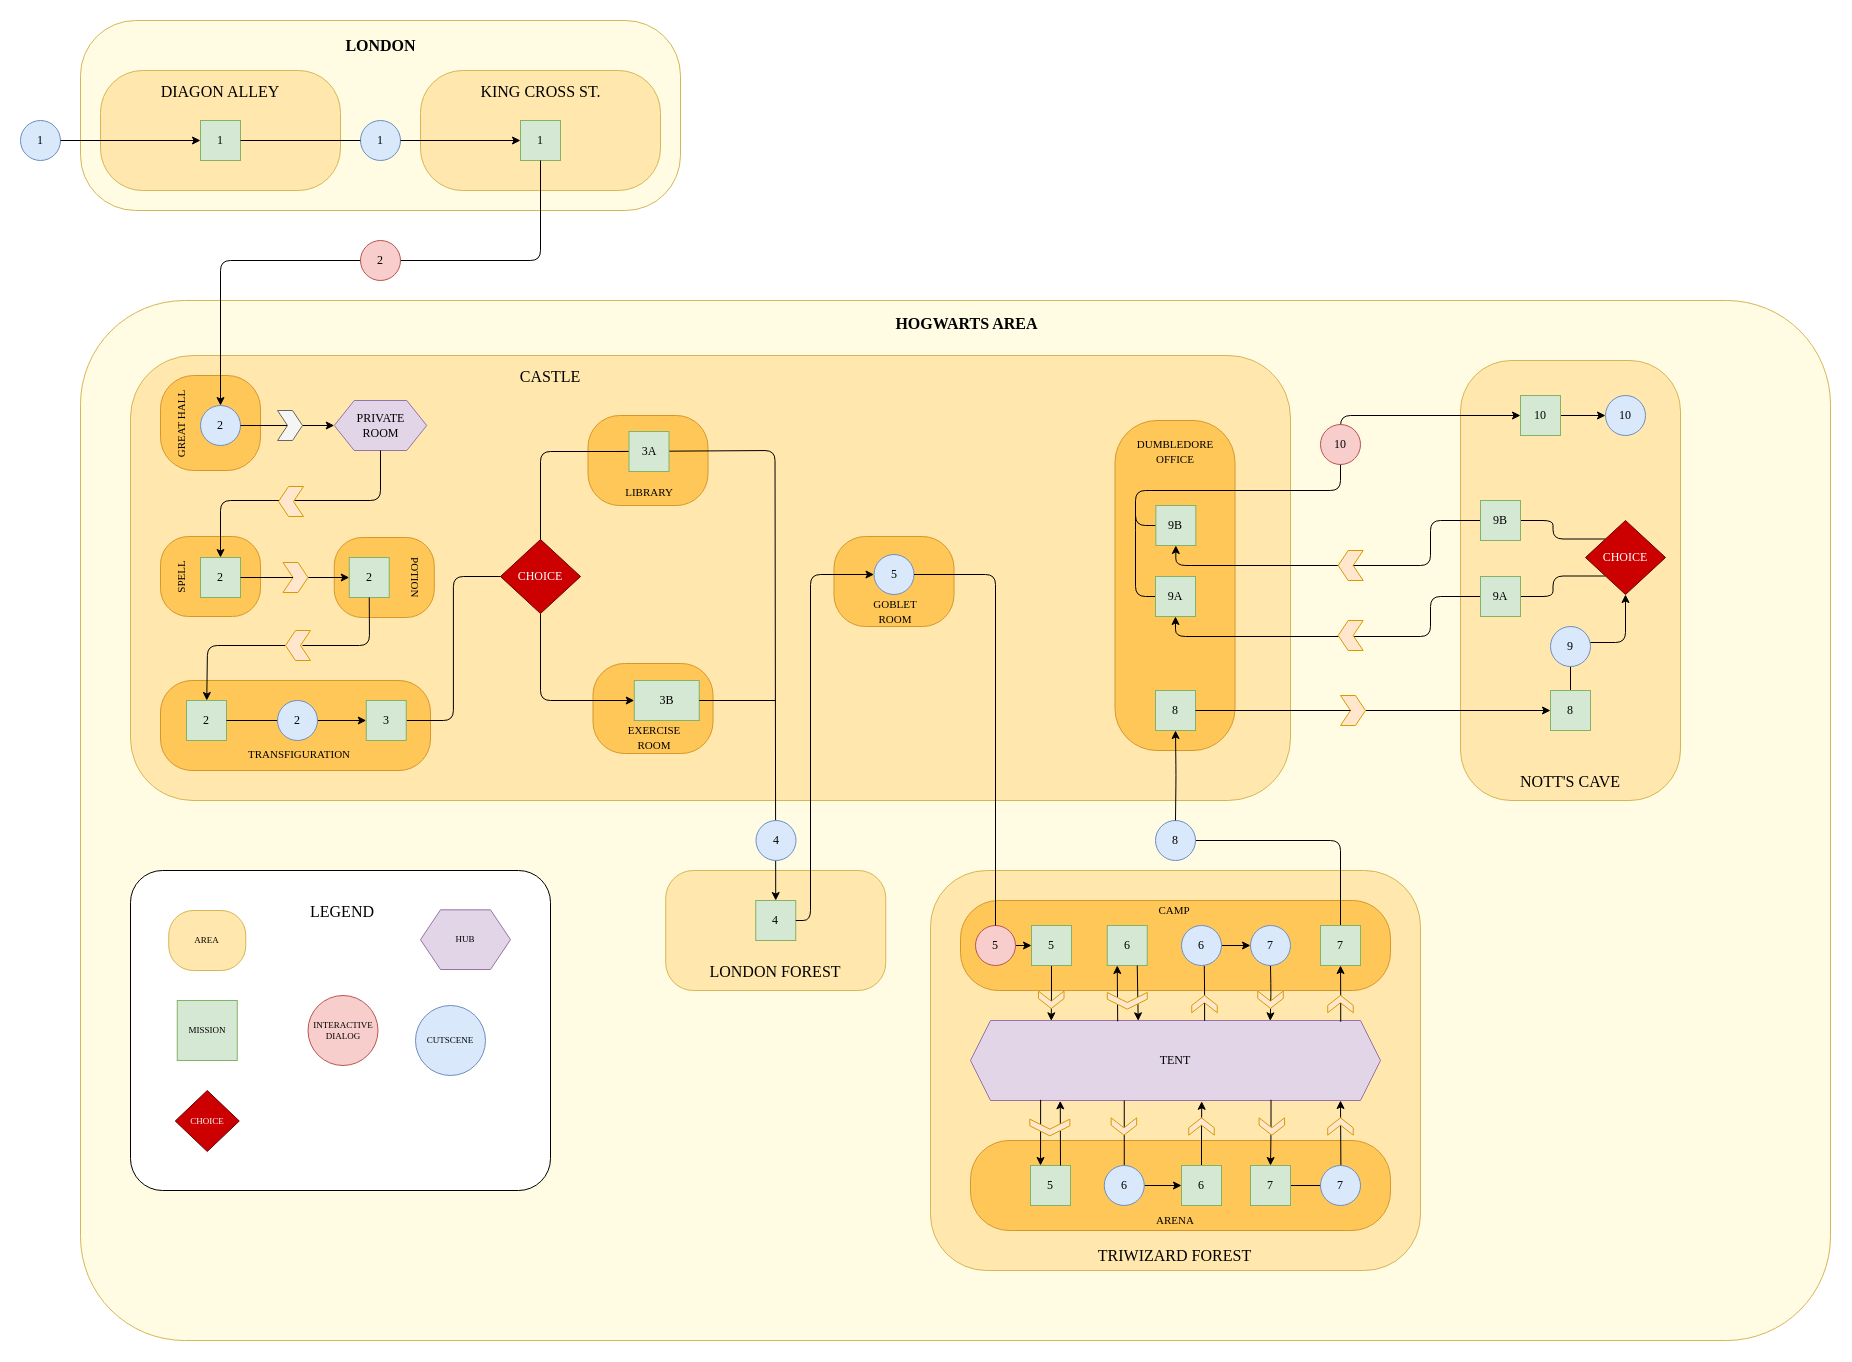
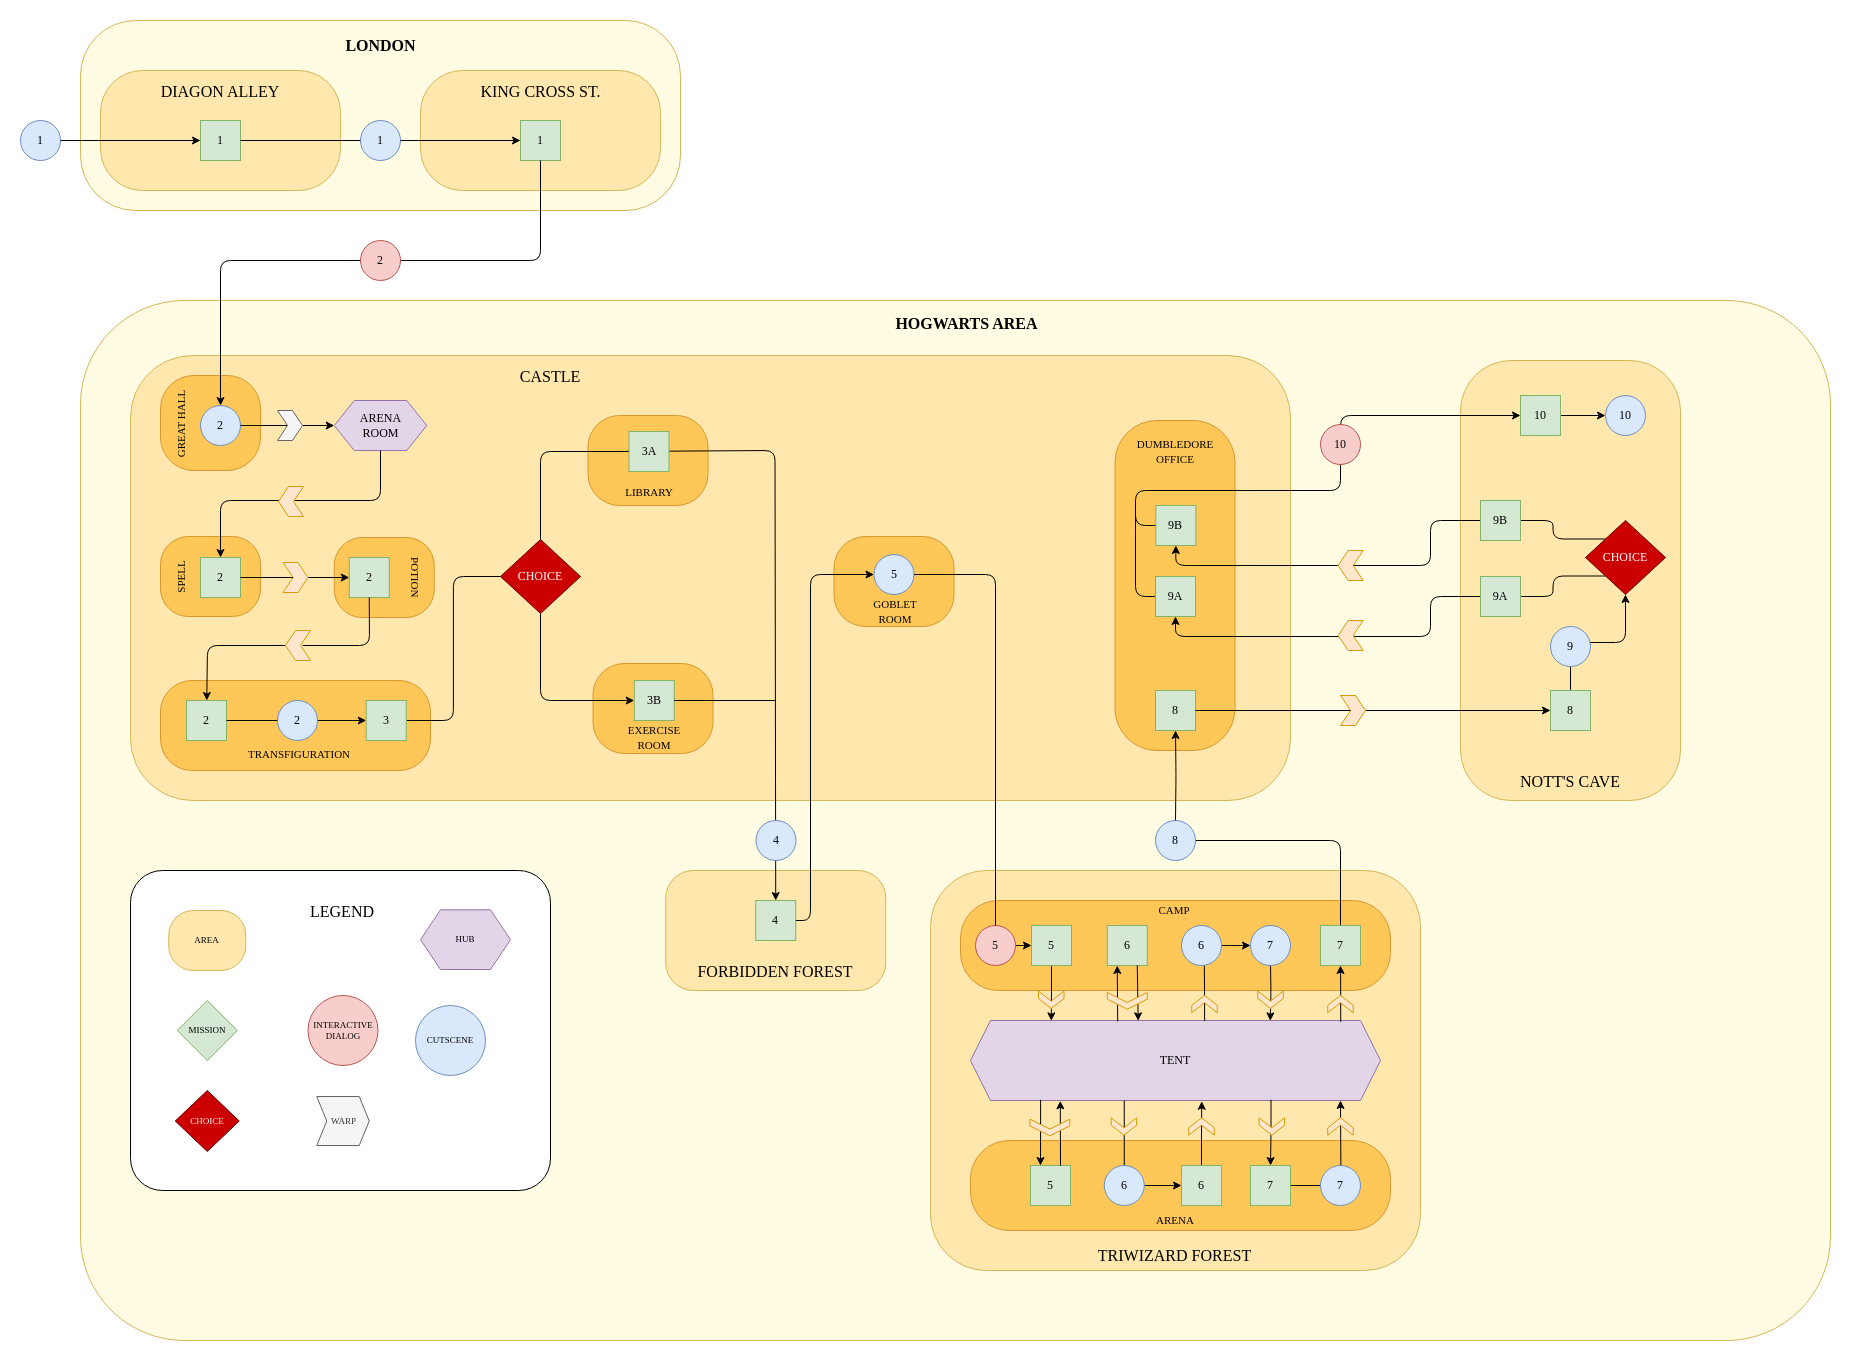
(381, 426) -> (381, 426)
(667, 701) -> (654, 701)
(776, 972) -> (776, 972)
(207, 1031) -> (207, 1031)
none -> (343, 1121)
